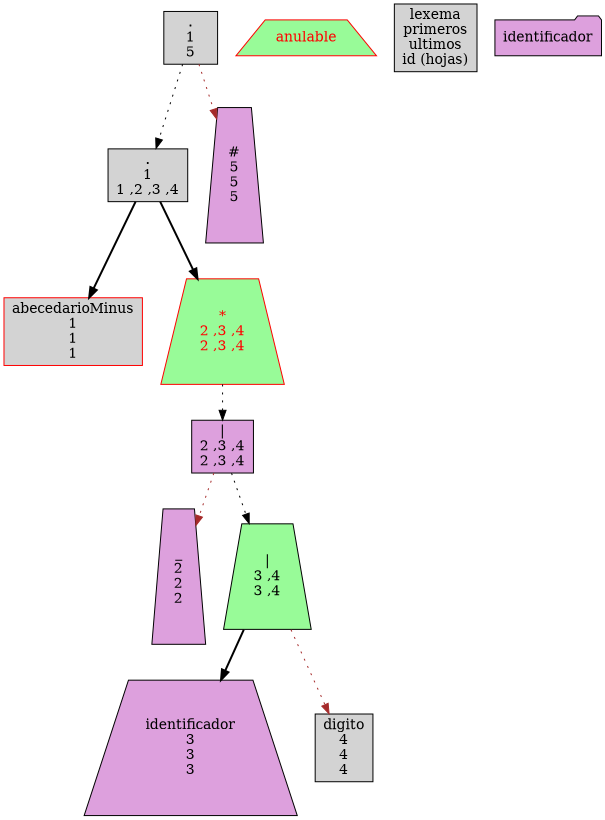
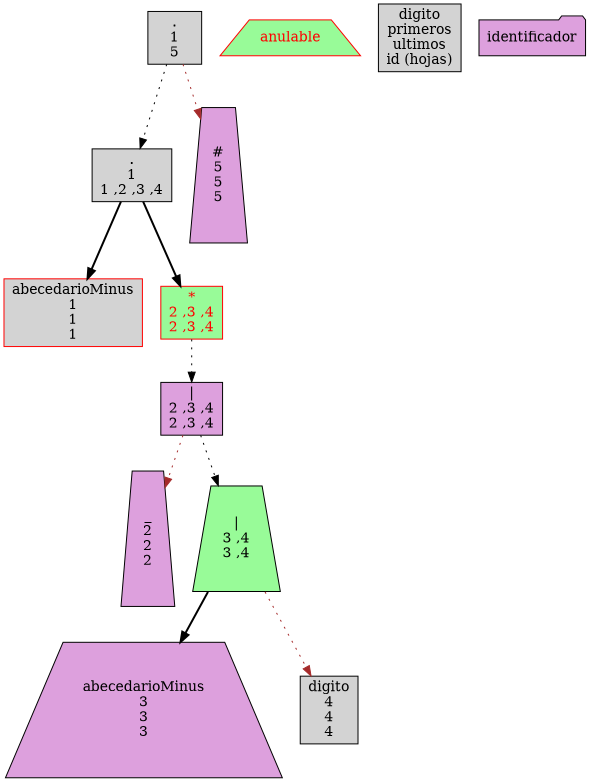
(436, 38) -> (420, 38)
(223, 332) -> (192, 313)
(191, 748) -> (144, 710)
